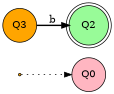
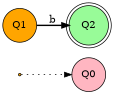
(20, 25) -> (20, 25)
